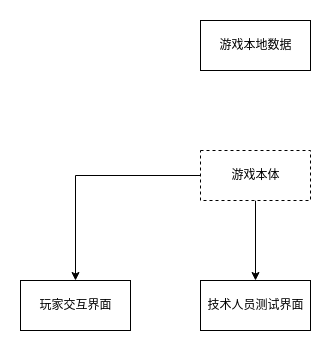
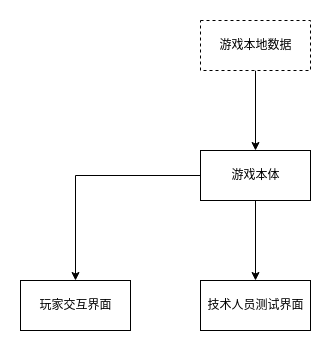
(256, 46) -> (256, 46)
none -> (256, 107)
(256, 176) -> (256, 176)
